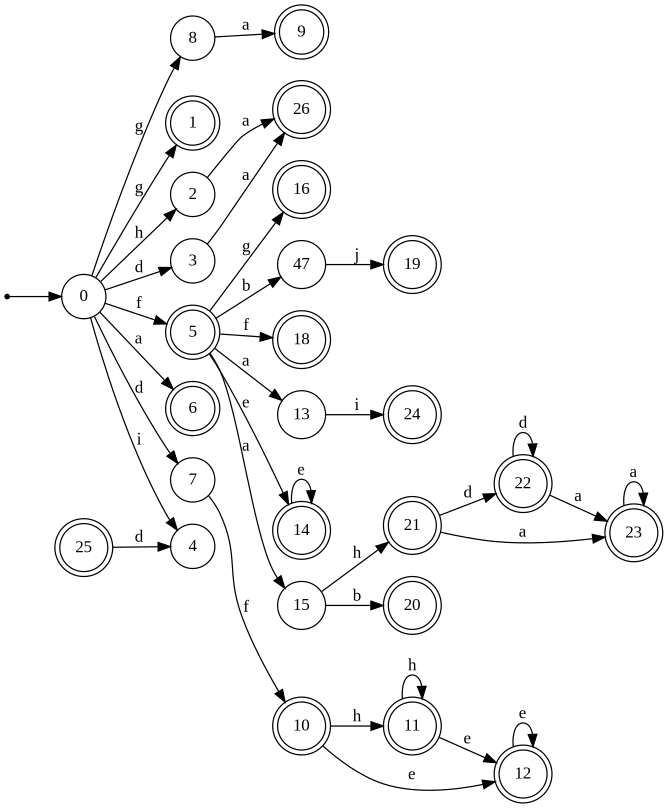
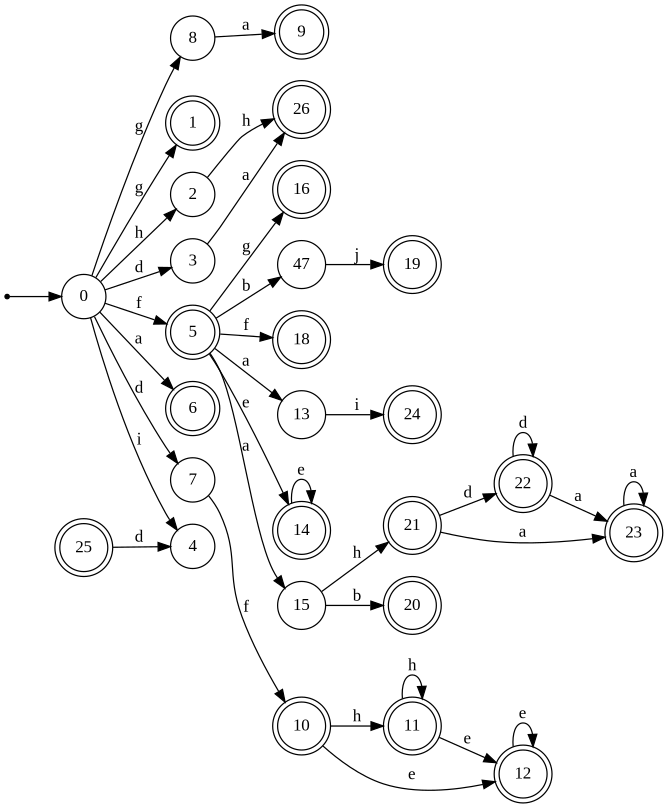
(246, 121) -> (246, 121)
